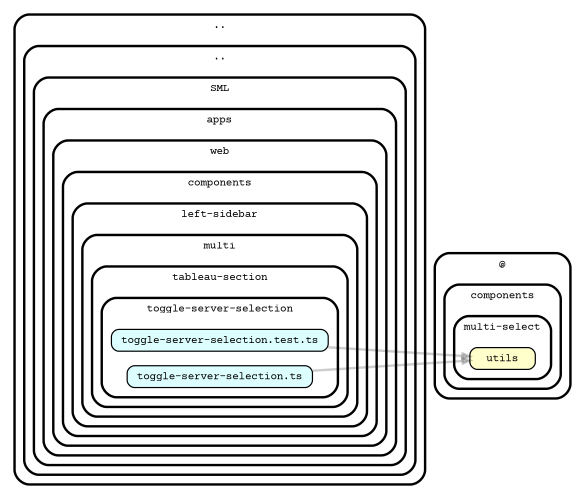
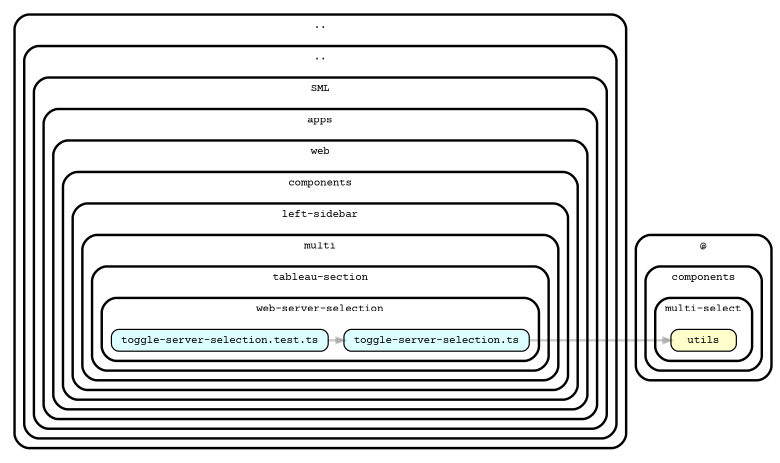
(220, 309) -> (320, 309)
(395, 352) -> (332, 340)
